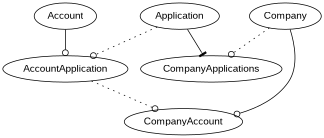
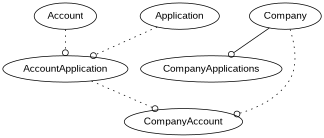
(65, 40) -> (65, 40)
(252, 40) -> (252, 40)
(194, 41) -> none
(287, 84) -> (287, 84)
